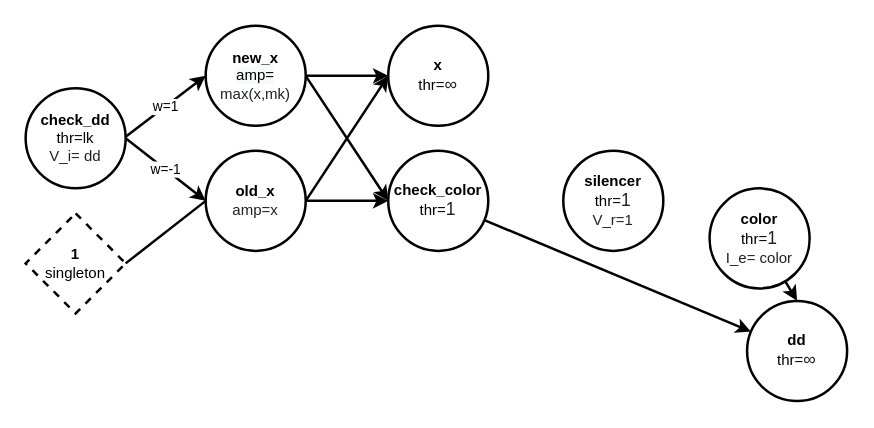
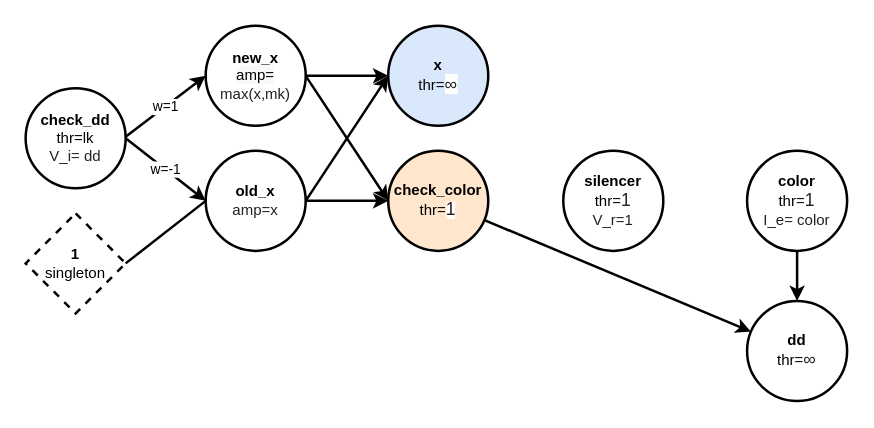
(438, 76) -> (438, 76)
(438, 201) -> (438, 201)
(759, 238) -> (797, 201)
